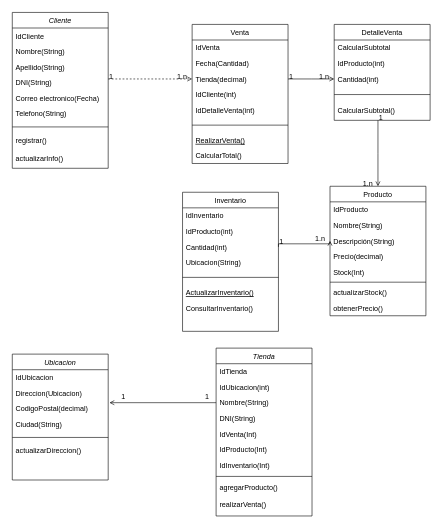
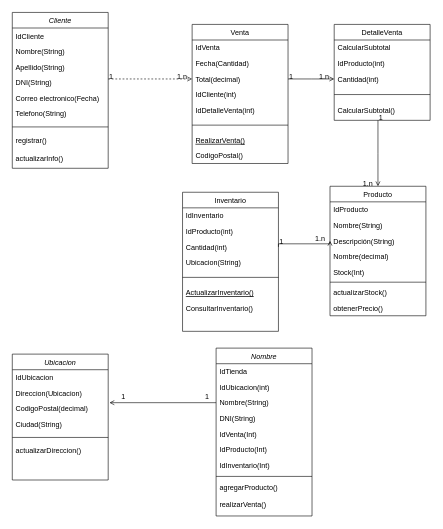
(223, 79) -> (221, 79)
(223, 156) -> (222, 156)
(361, 257) -> (362, 257)
(264, 356) -> (264, 356)
